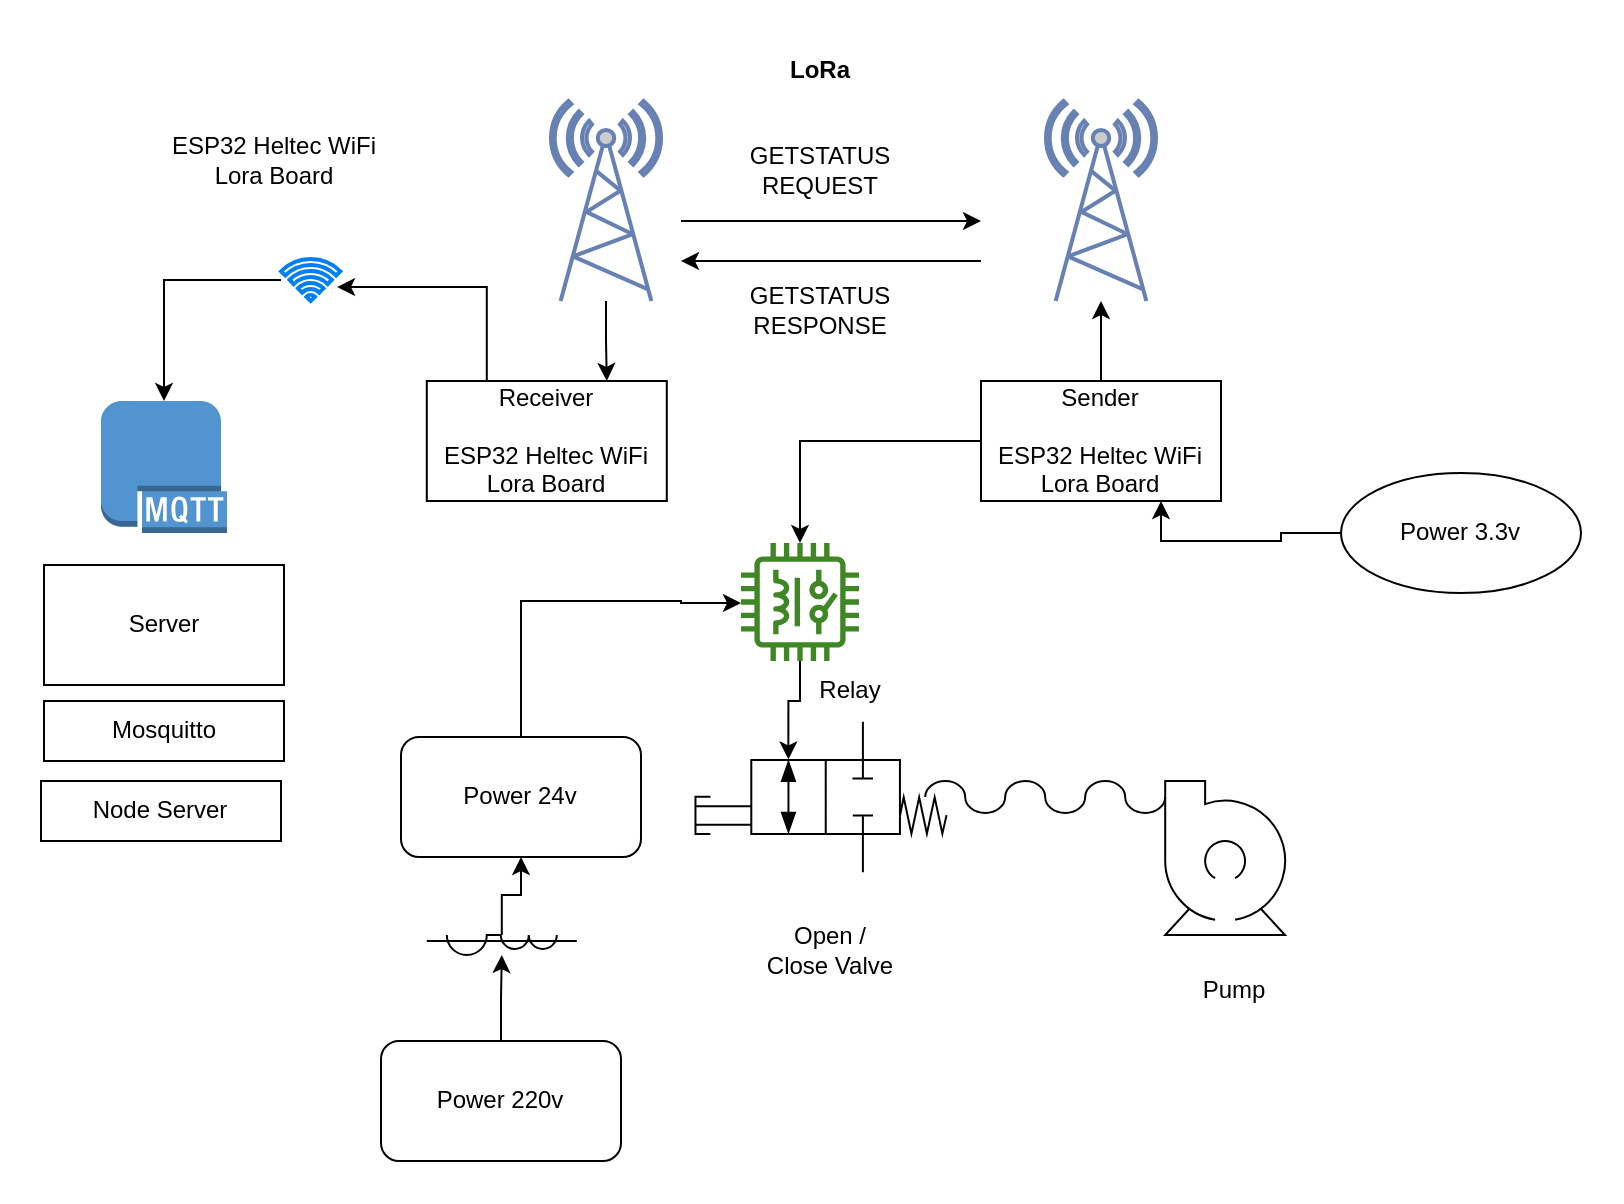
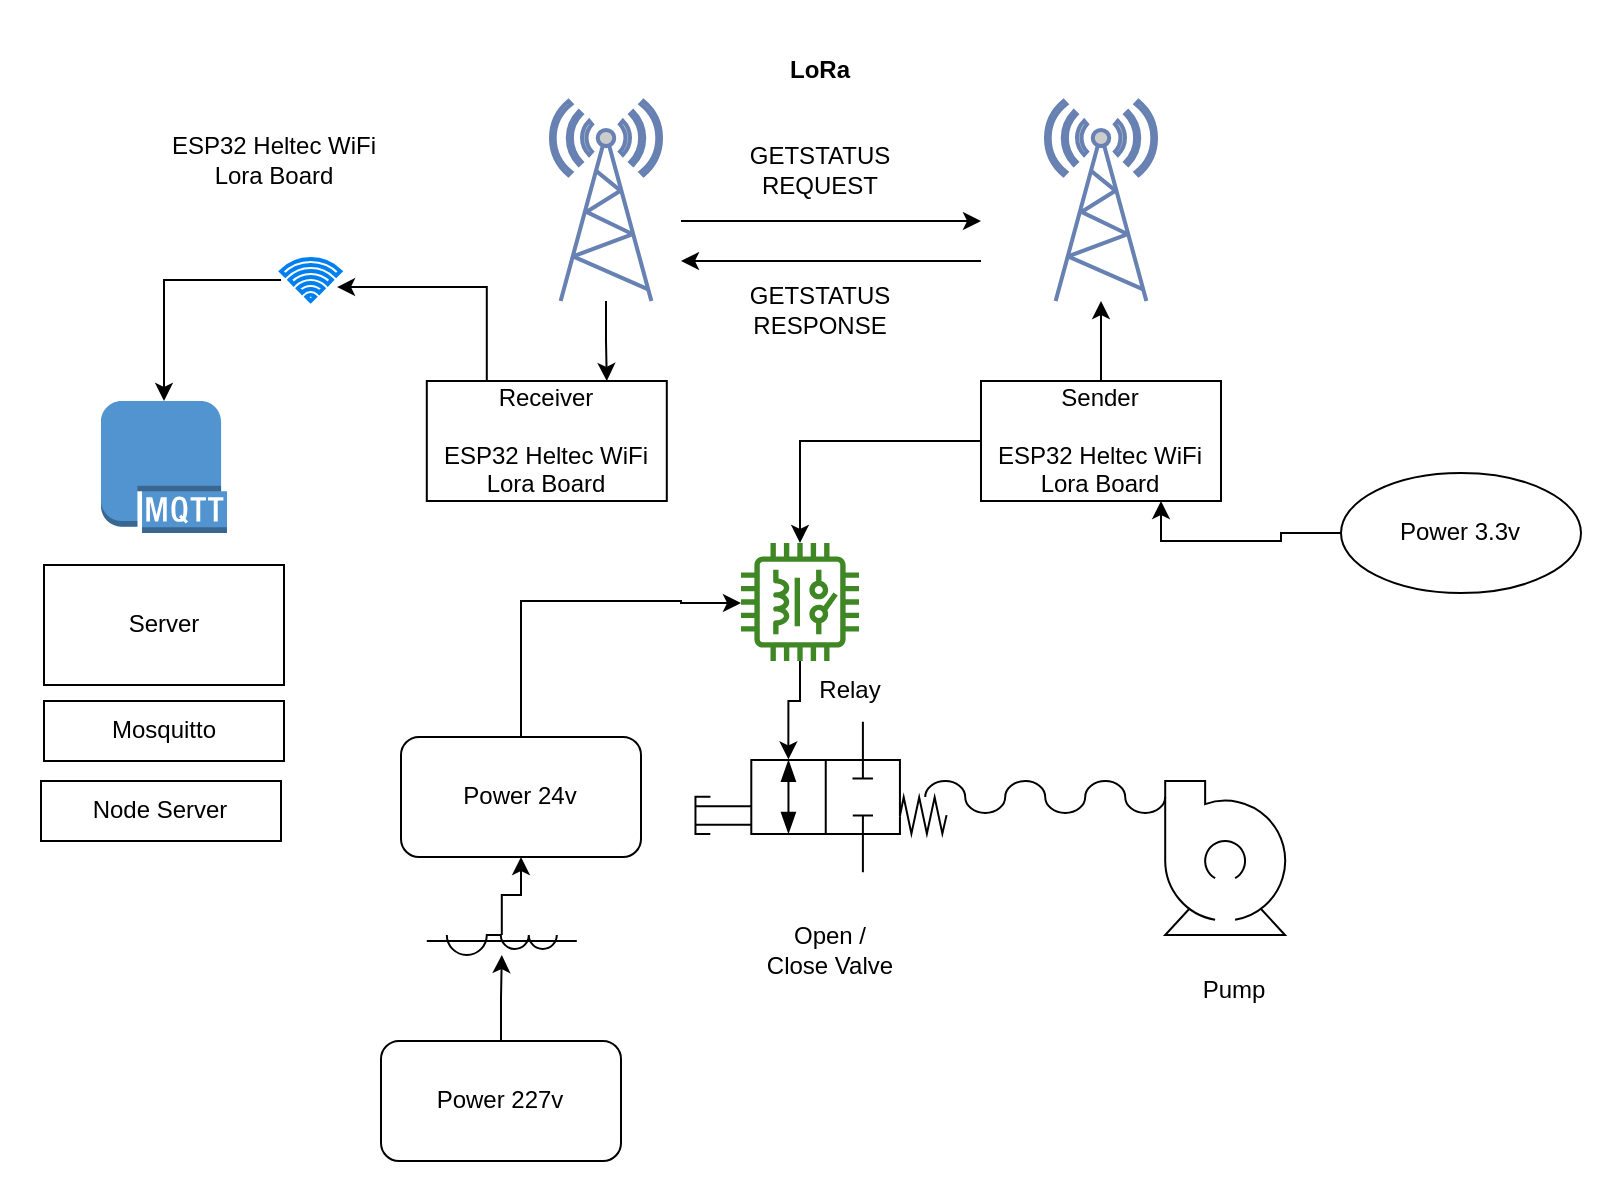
(501, 1101) -> (501, 1101)
